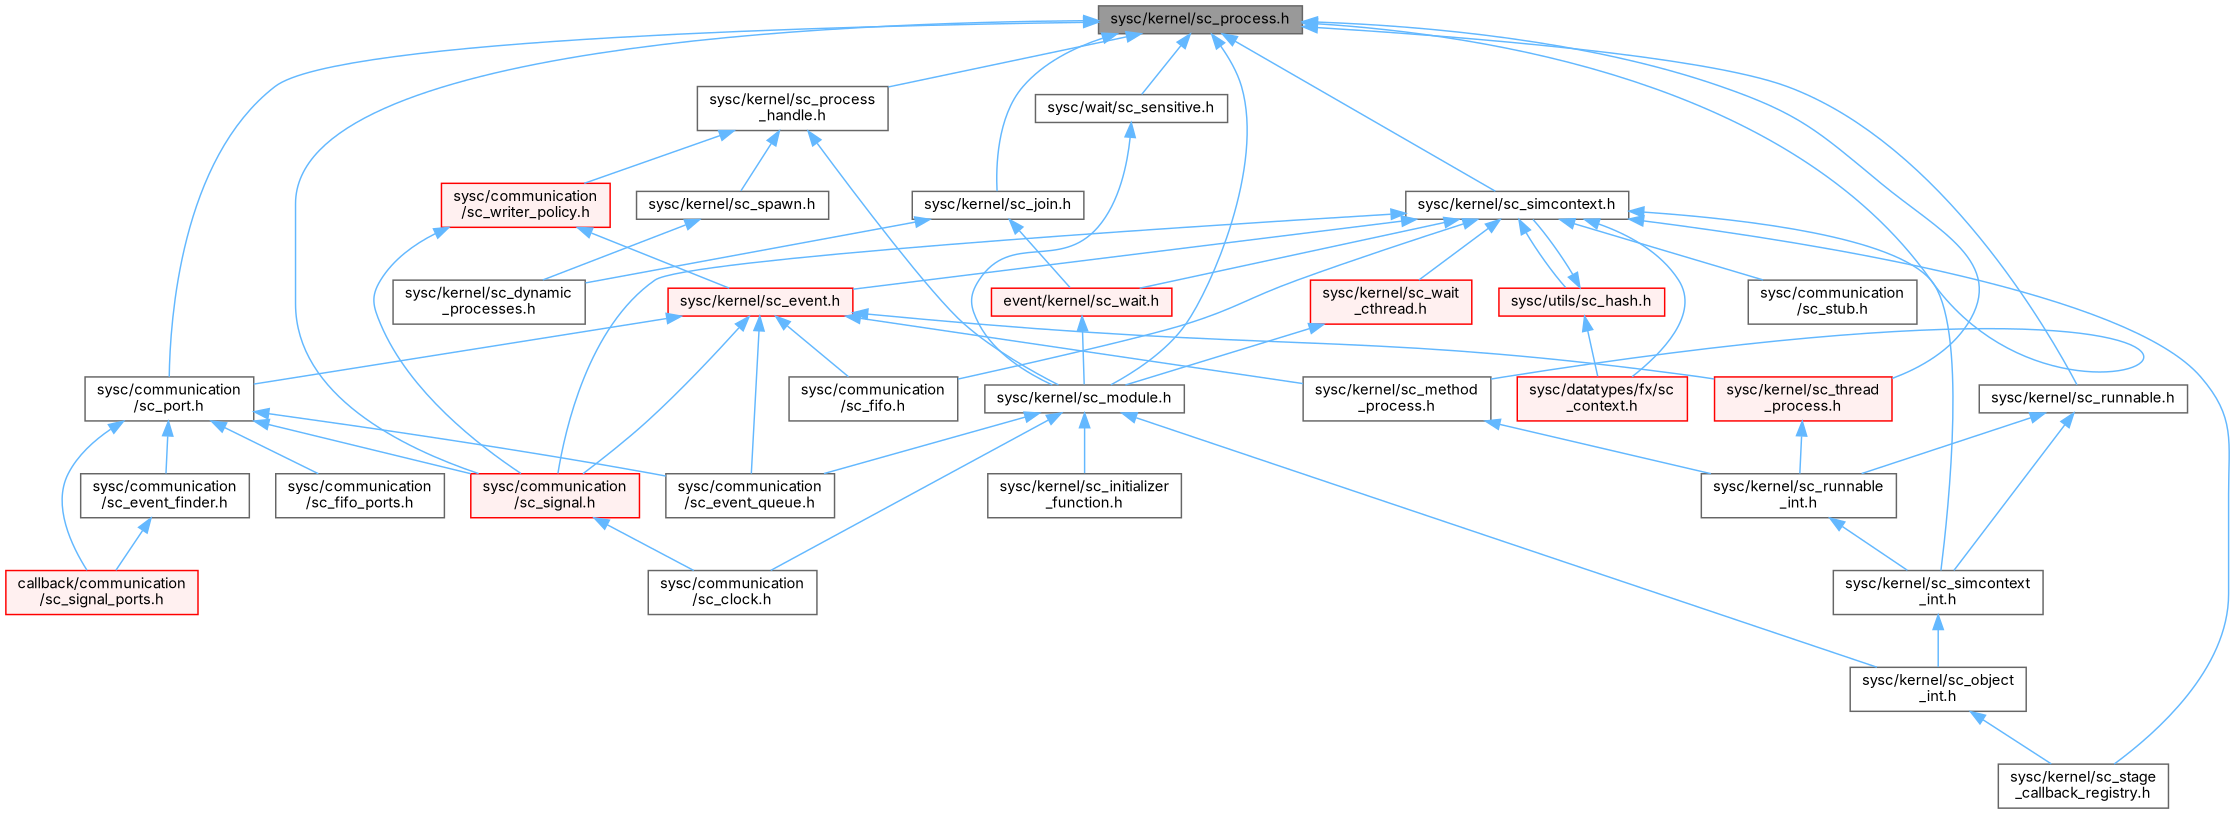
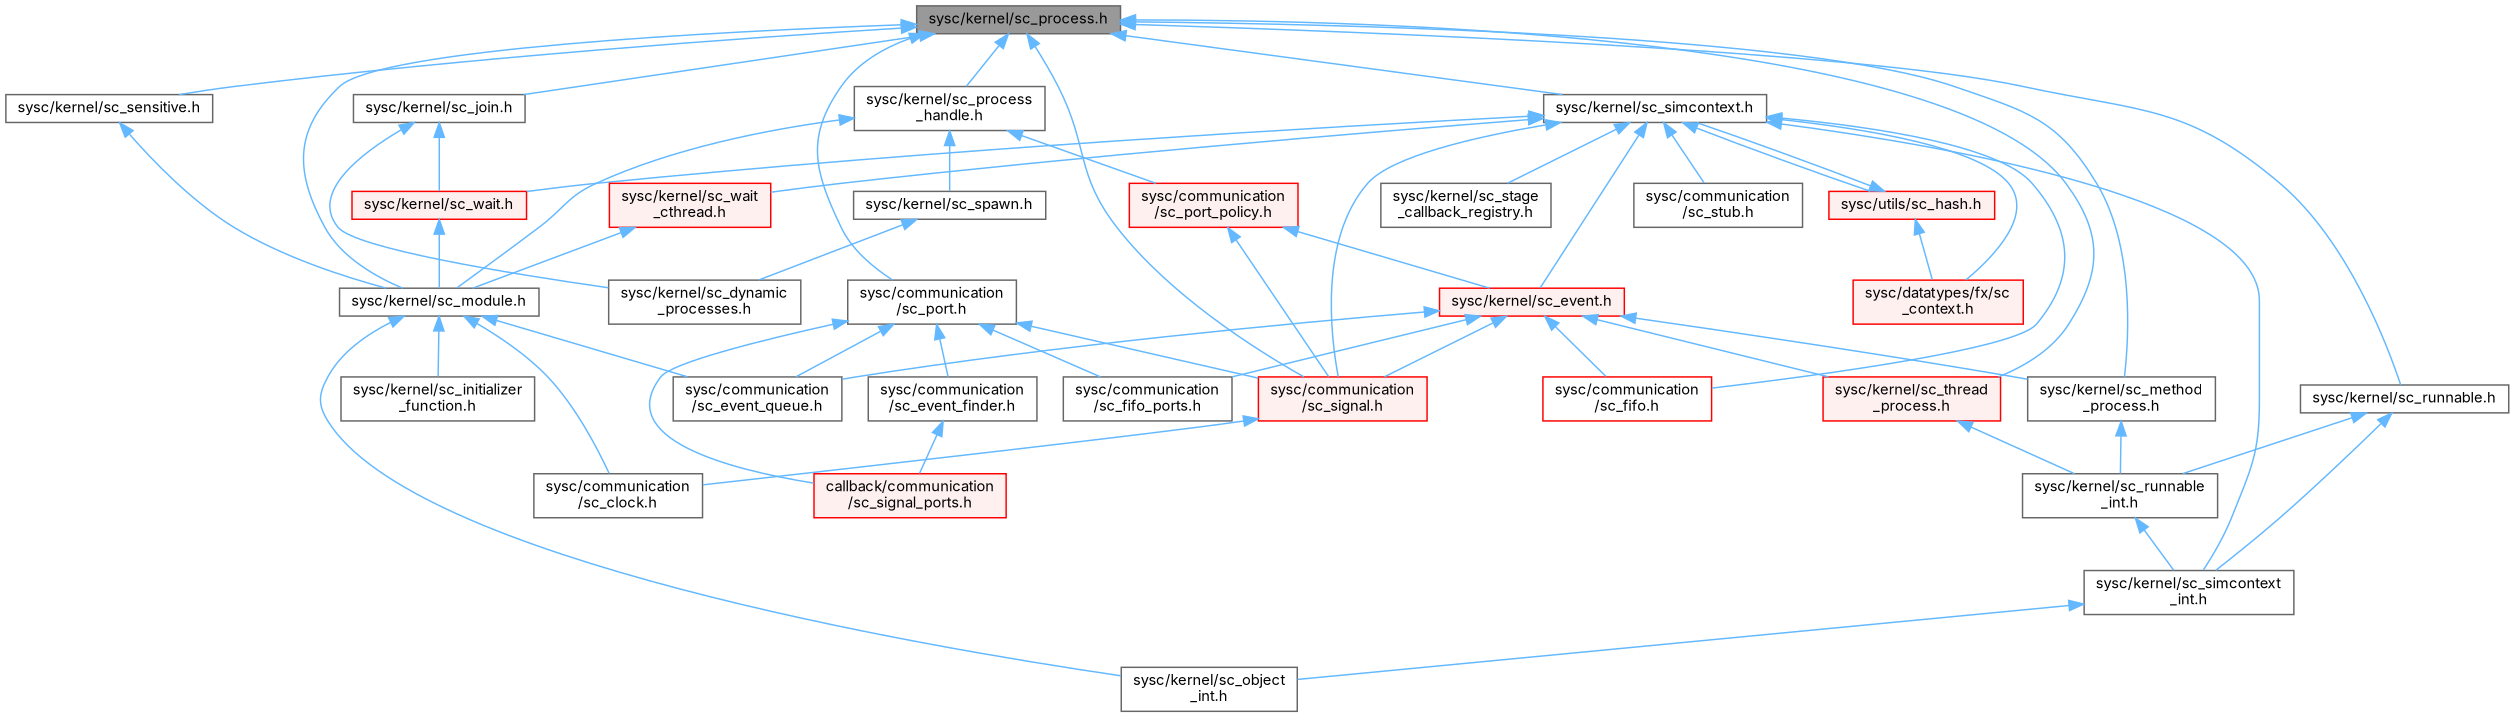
(1132, 109) -> (109, 109)
(526, 205) -> (1214, 205)
(1082, 302) -> (439, 205)
(460, 351) -> (1349, 348)
(873, 399) -> (1627, 399)
(2017, 742) -> none
